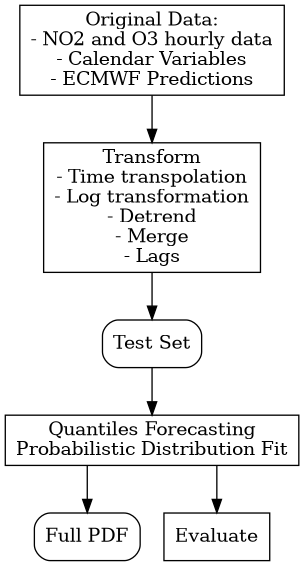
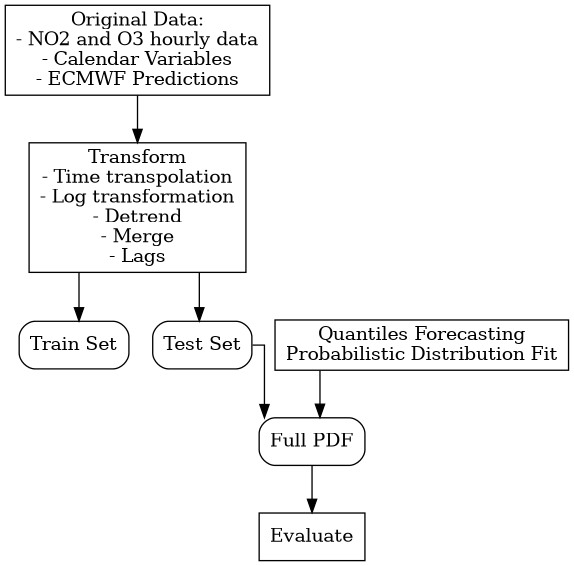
none -> (74, 345)
(152, 385) -> (264, 369)
(217, 483) -> (312, 482)
